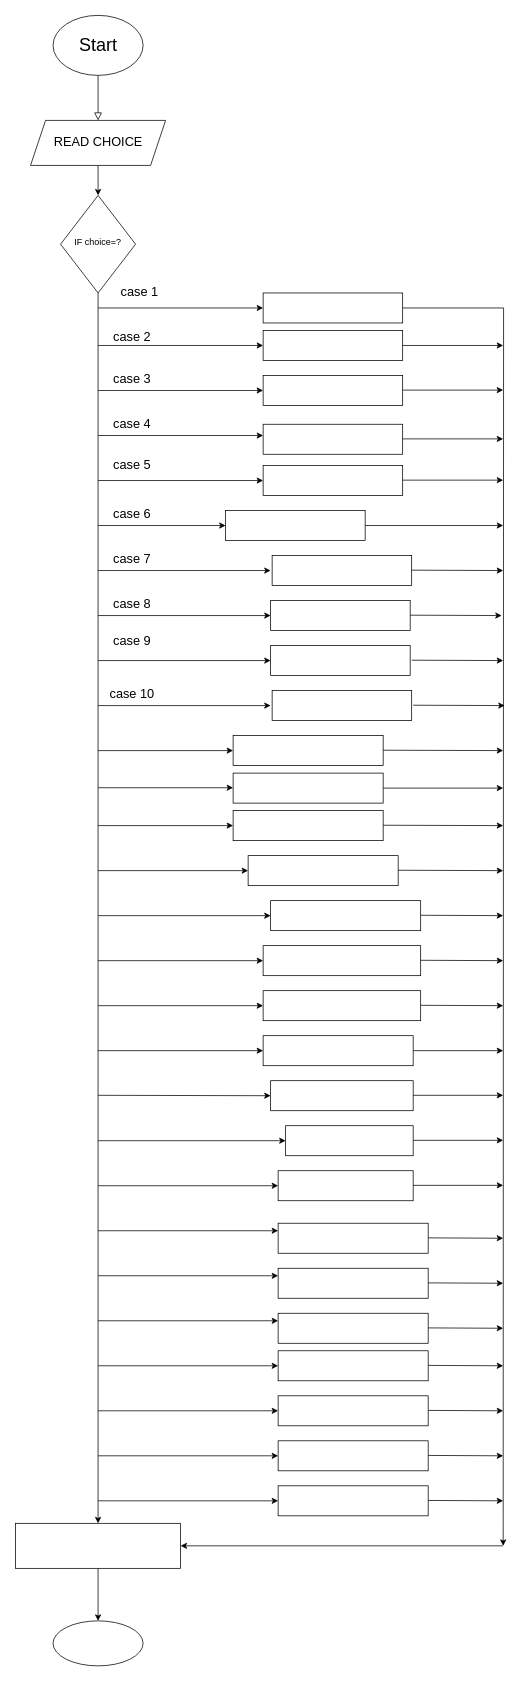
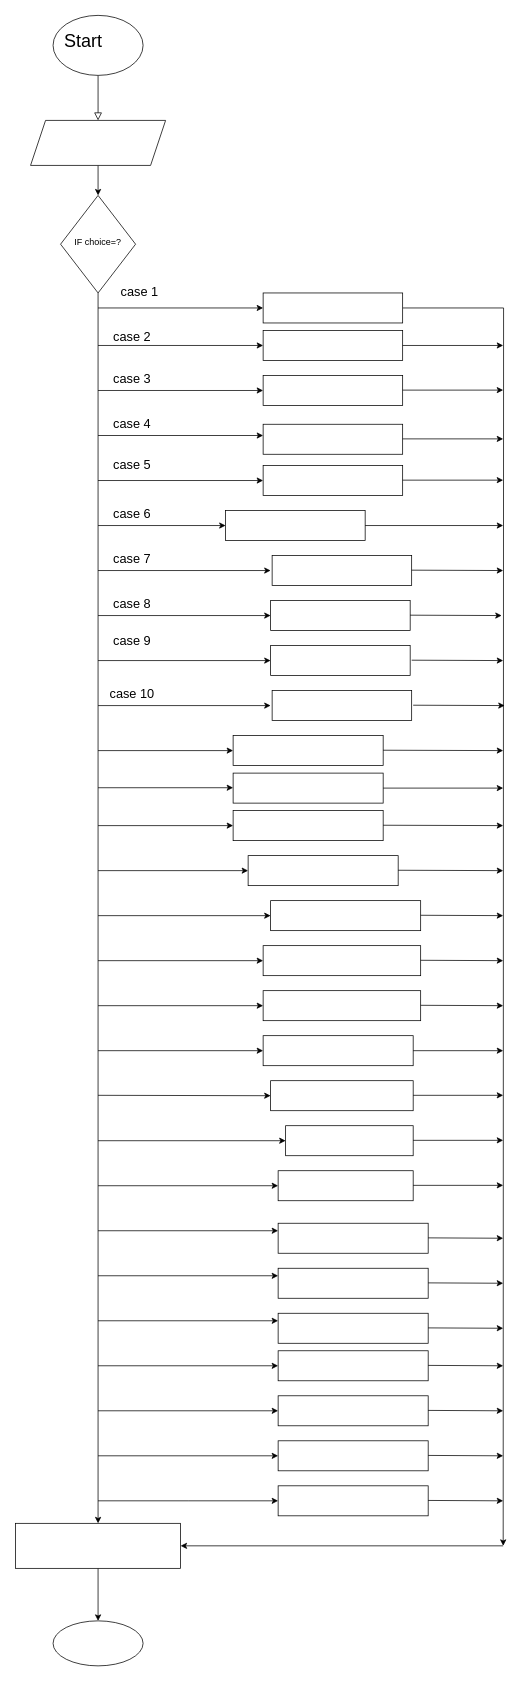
(98, 45) -> (83, 42)
(98, 143) -> none
